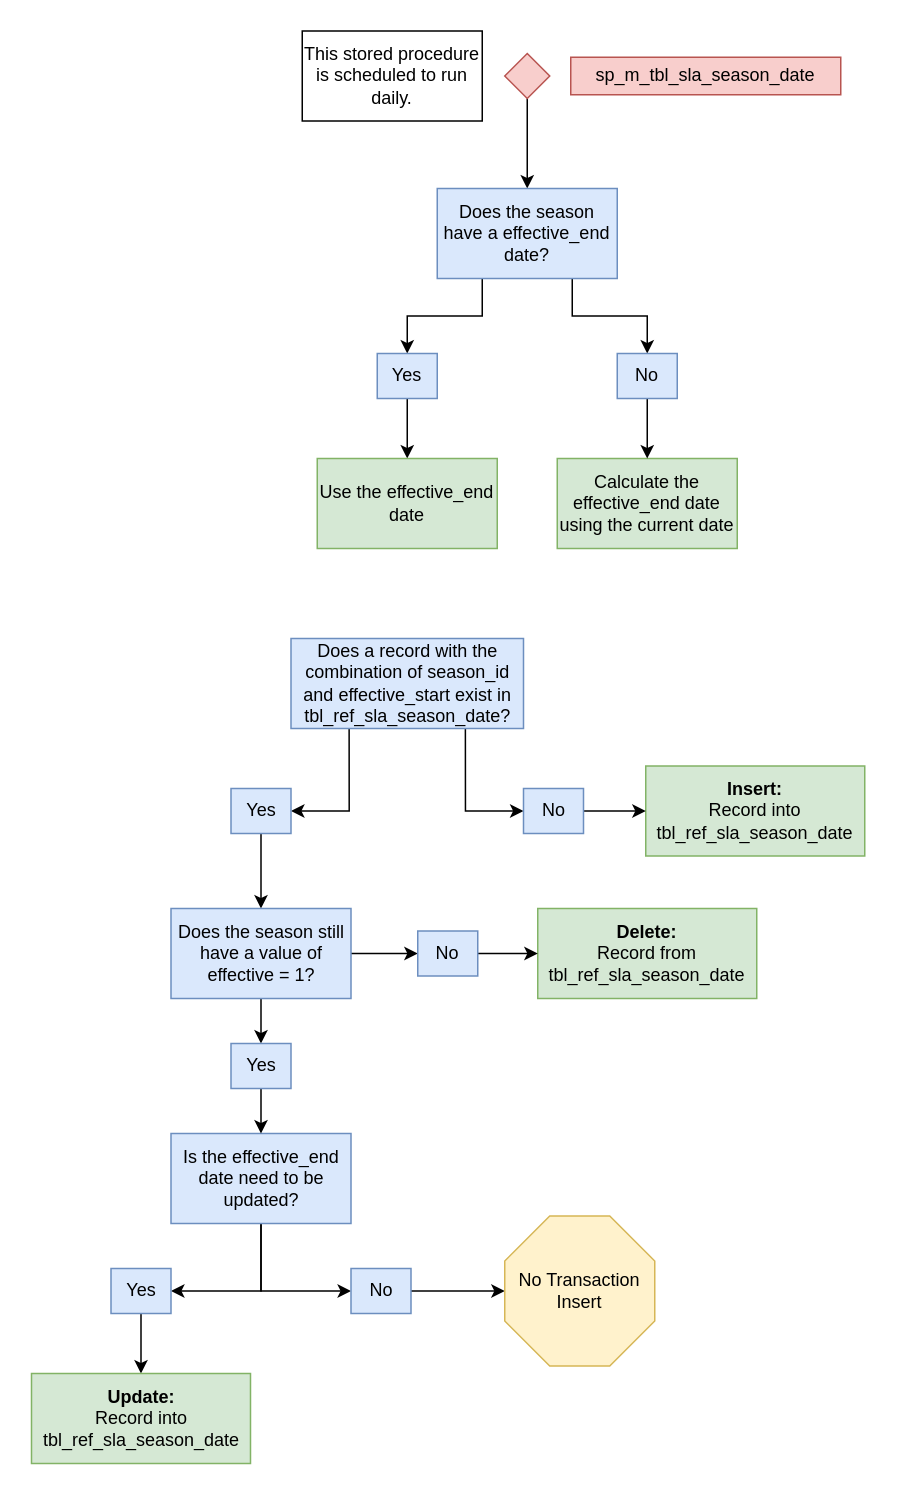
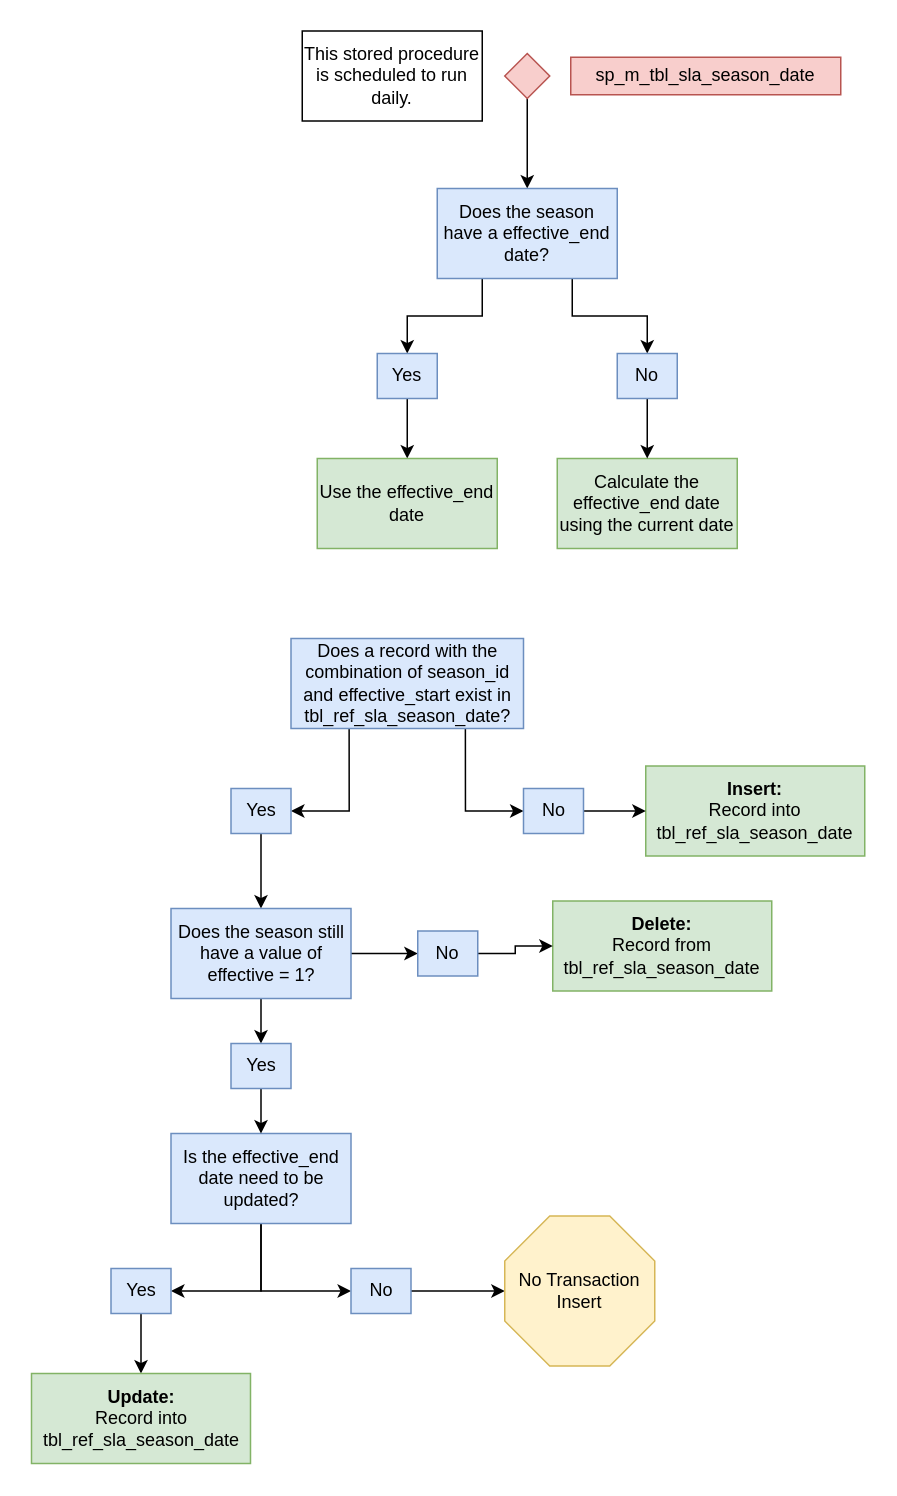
(647, 953) -> (662, 946)
